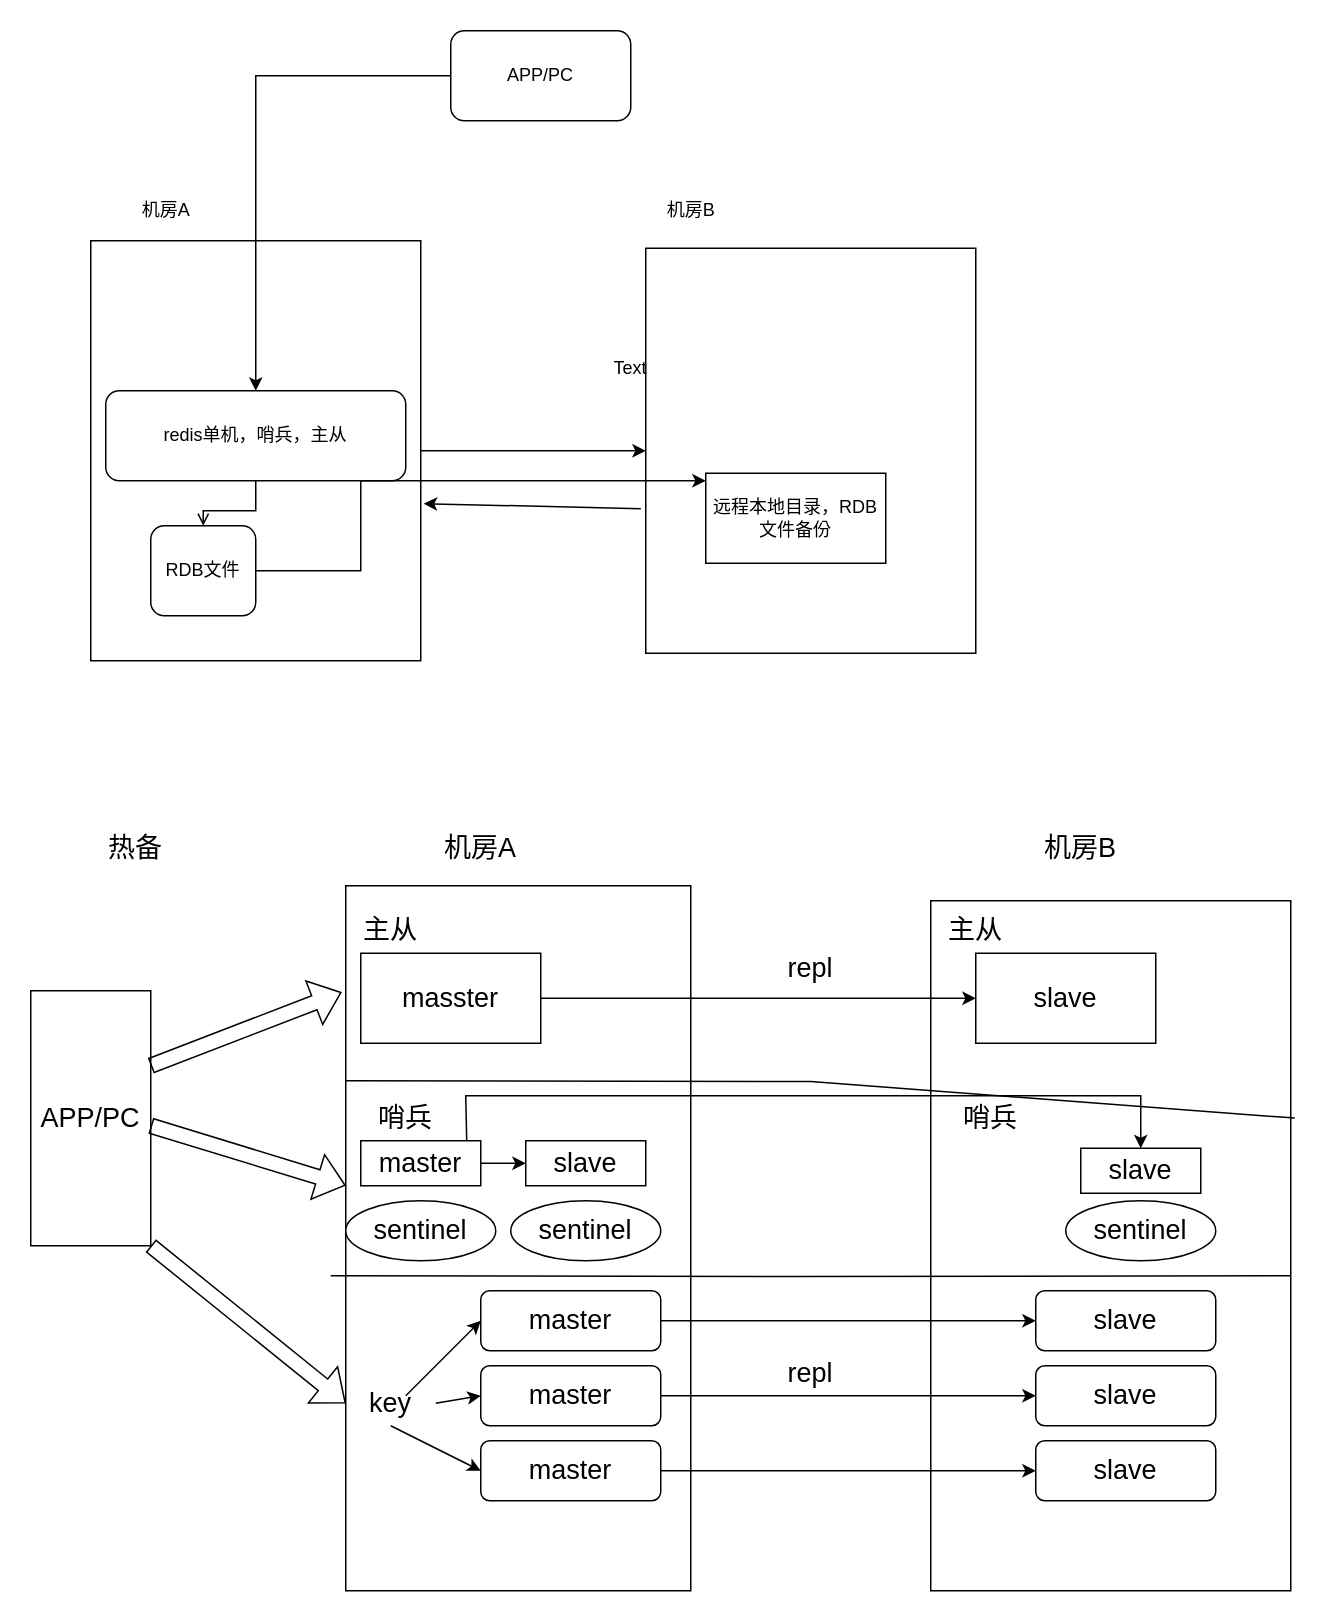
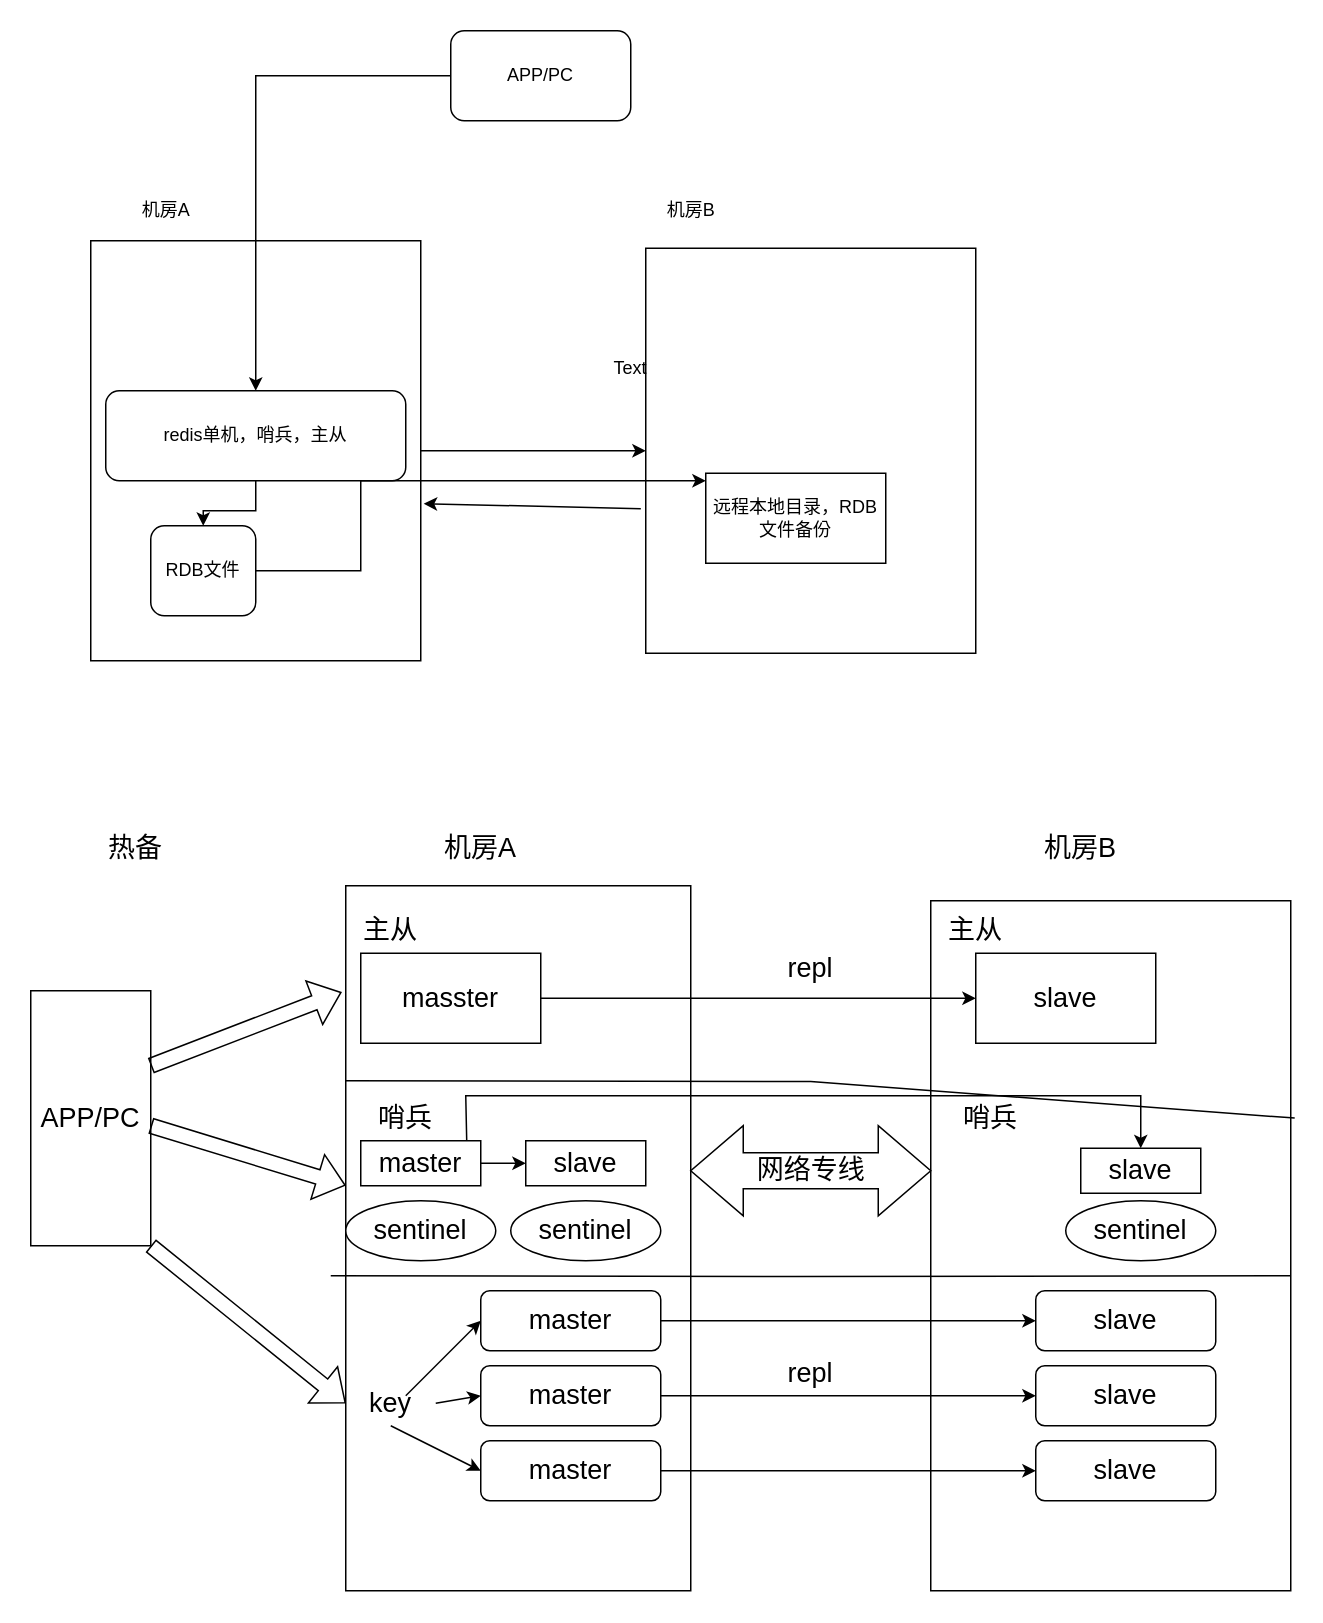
(203, 512) -> (206, 511)
none -> (811, 1171)
